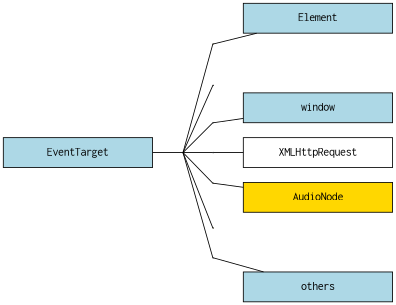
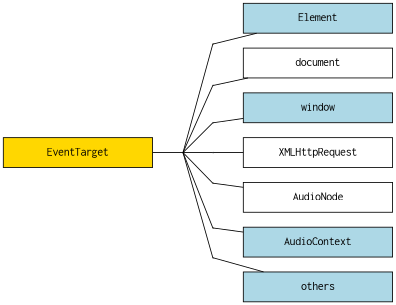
none -> (318, 63)
(78, 153) -> (78, 153)
(318, 197) -> (318, 197)
none -> (318, 242)
